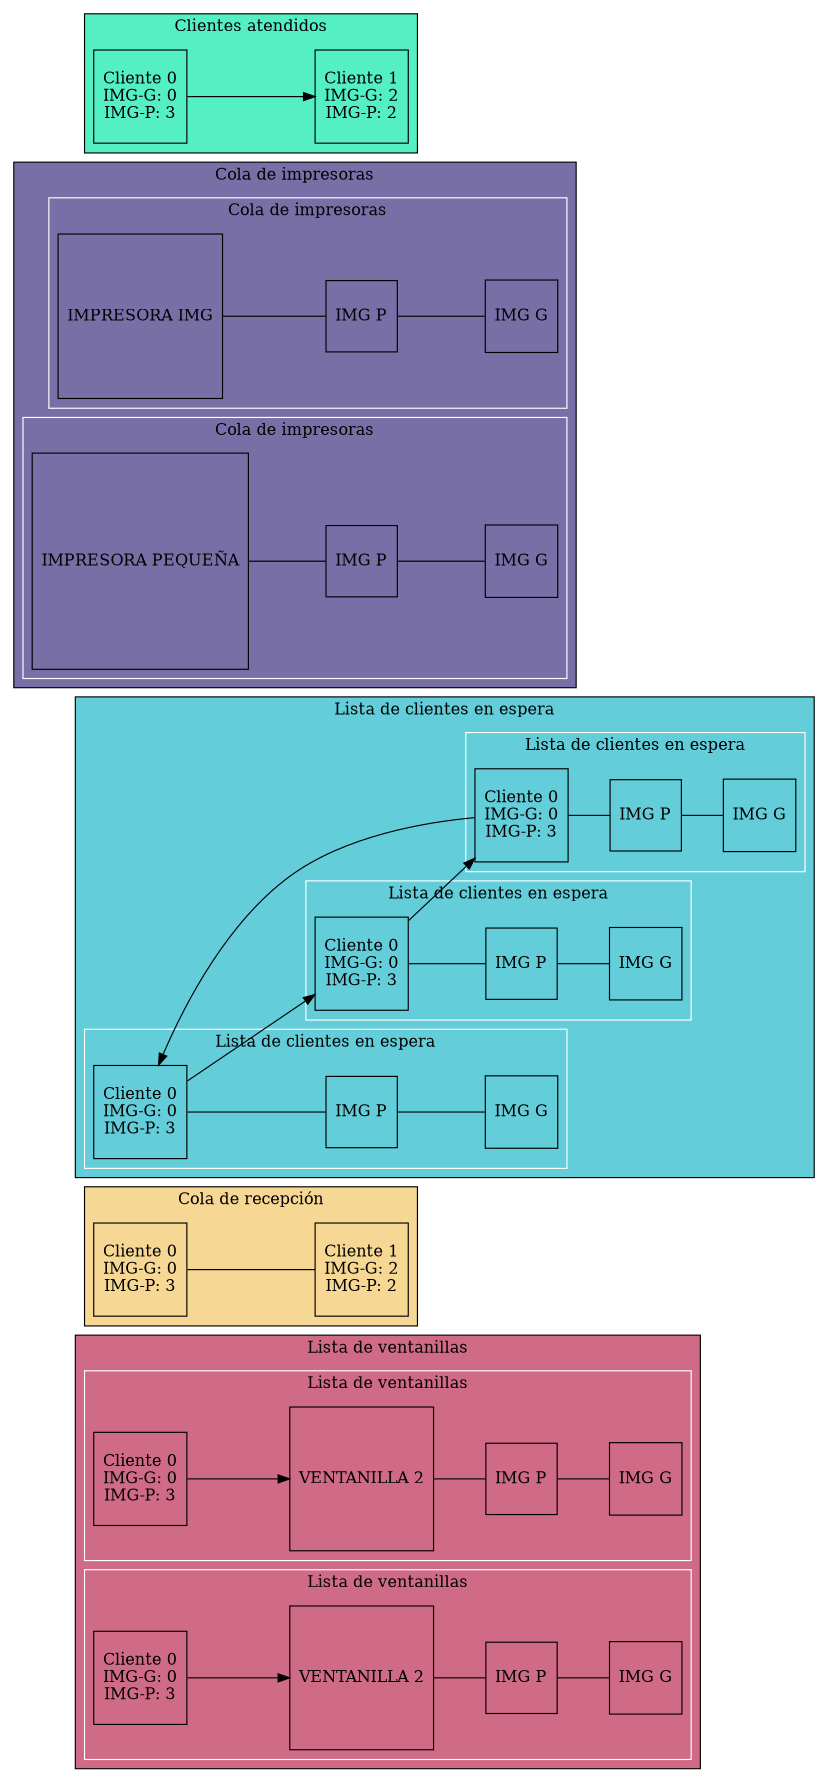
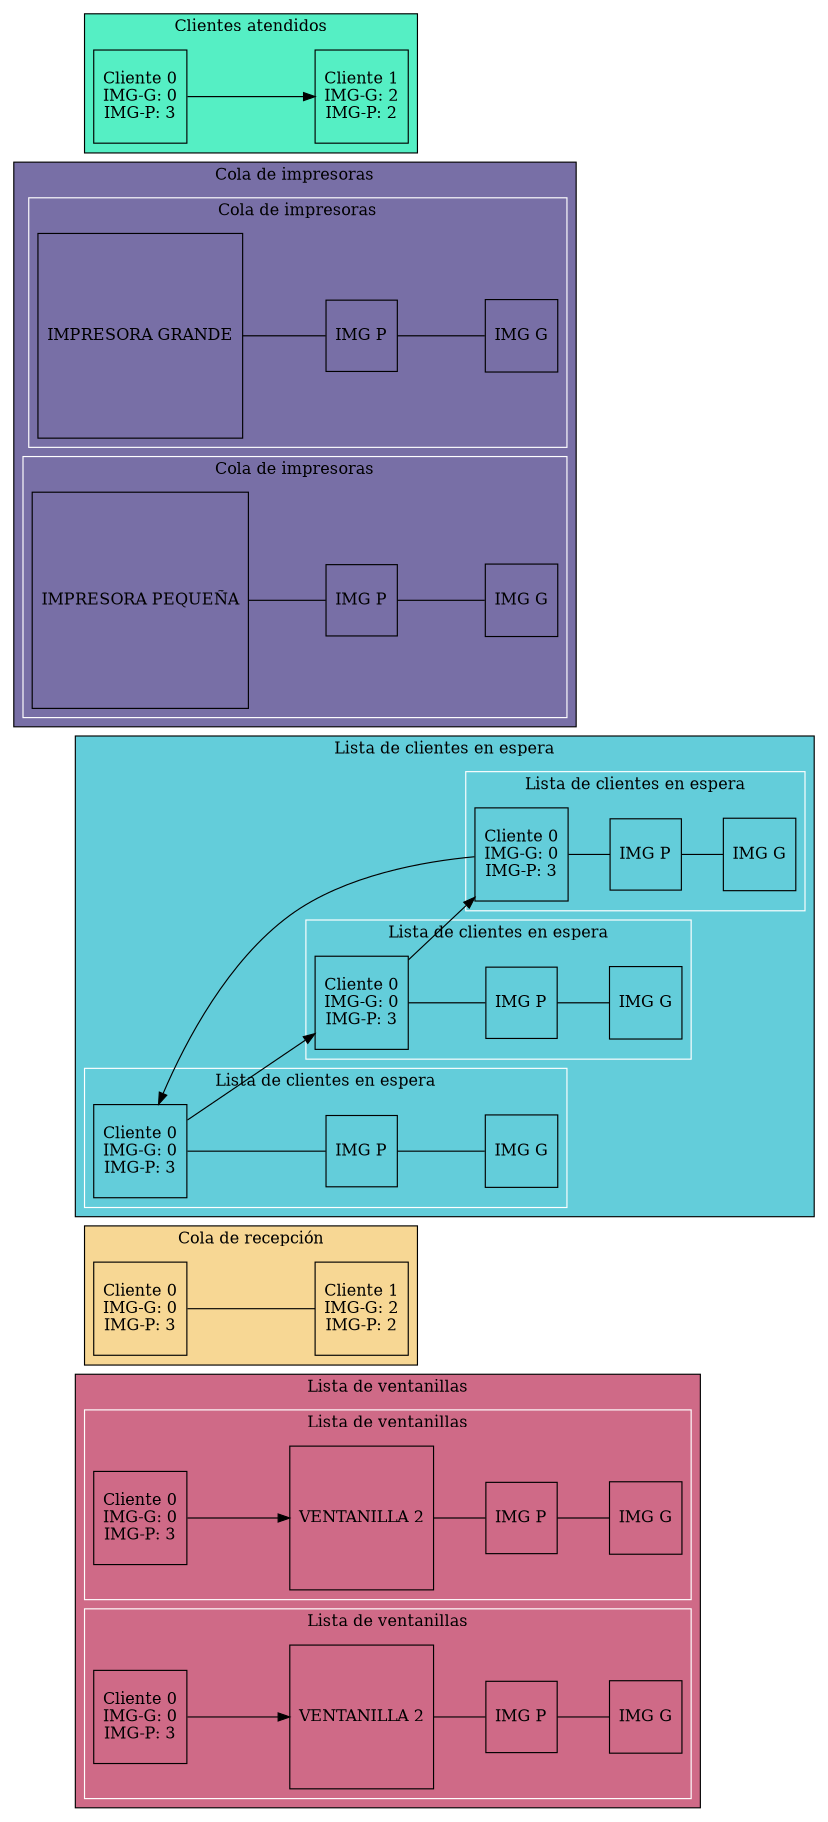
(140, 316) -> (140, 336)
